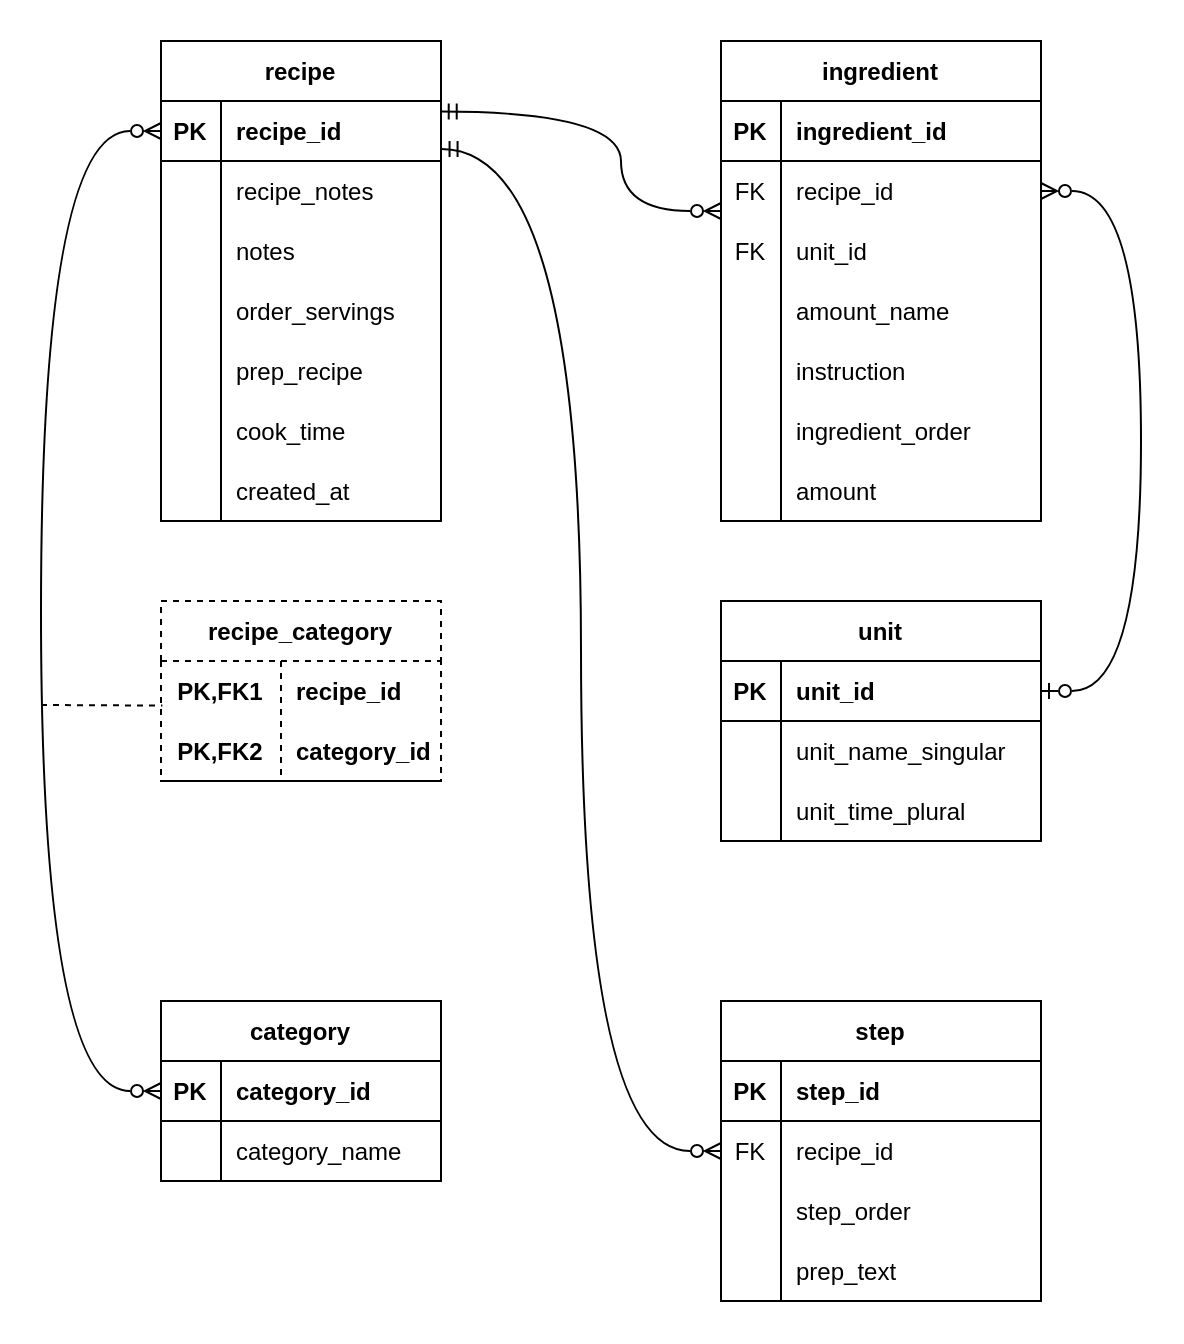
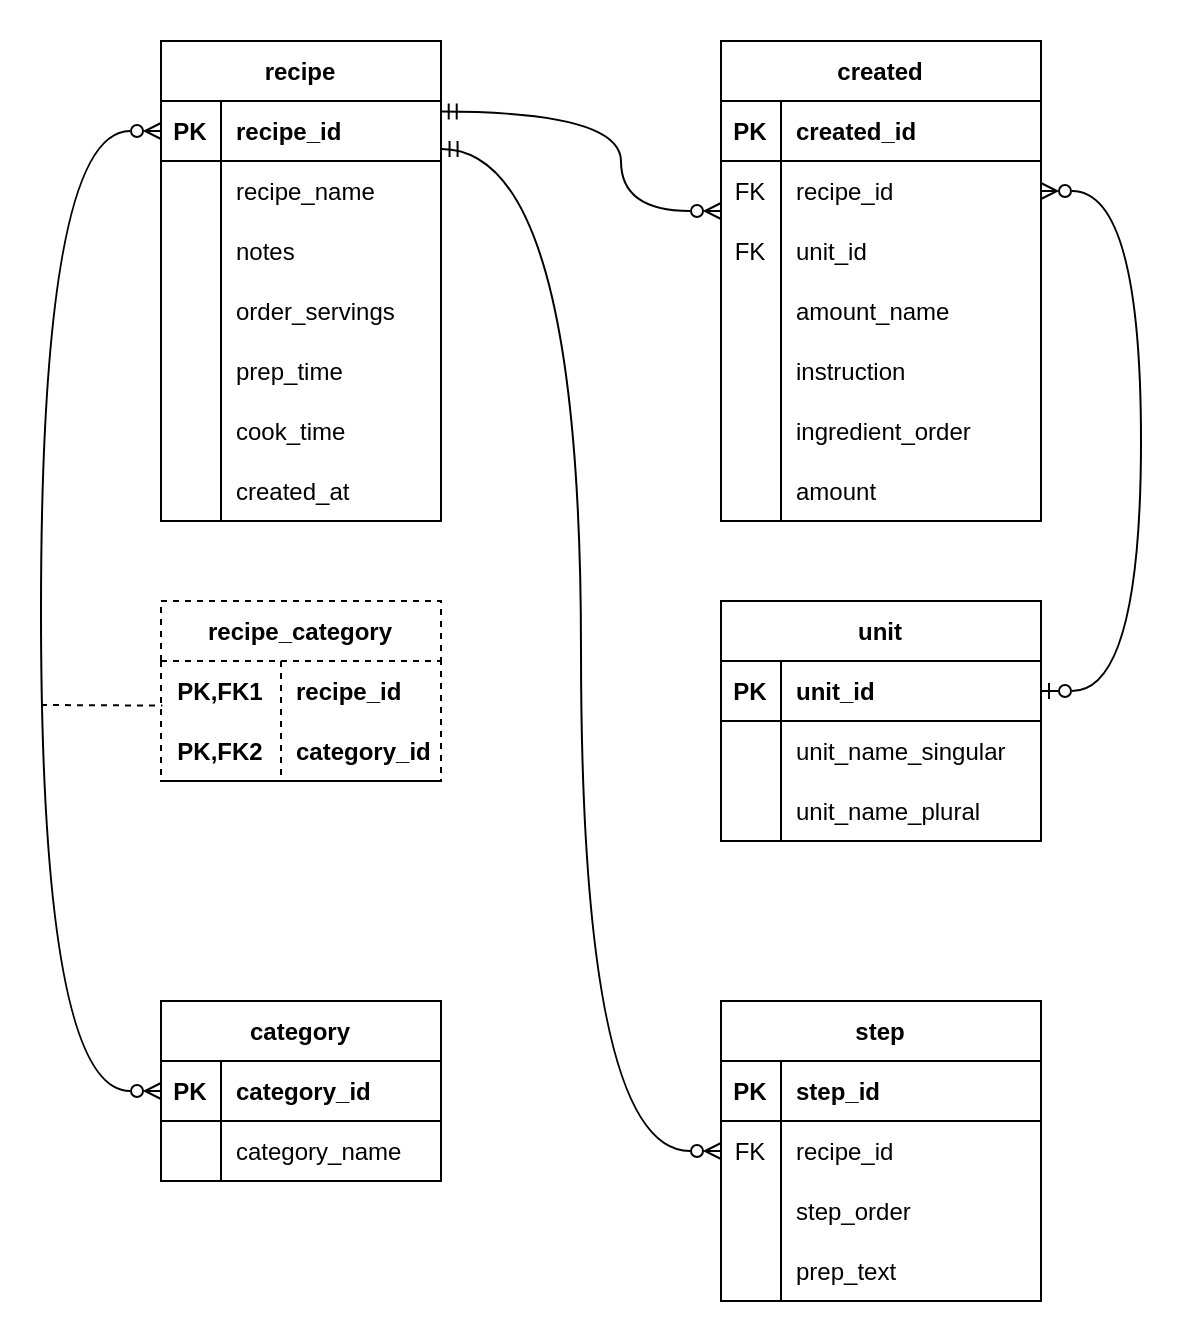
(880, 72) -> (880, 72)
(874, 132) -> (860, 132)
(314, 192) -> (307, 192)
(307, 372) -> (293, 372)
(891, 812) -> (894, 812)
